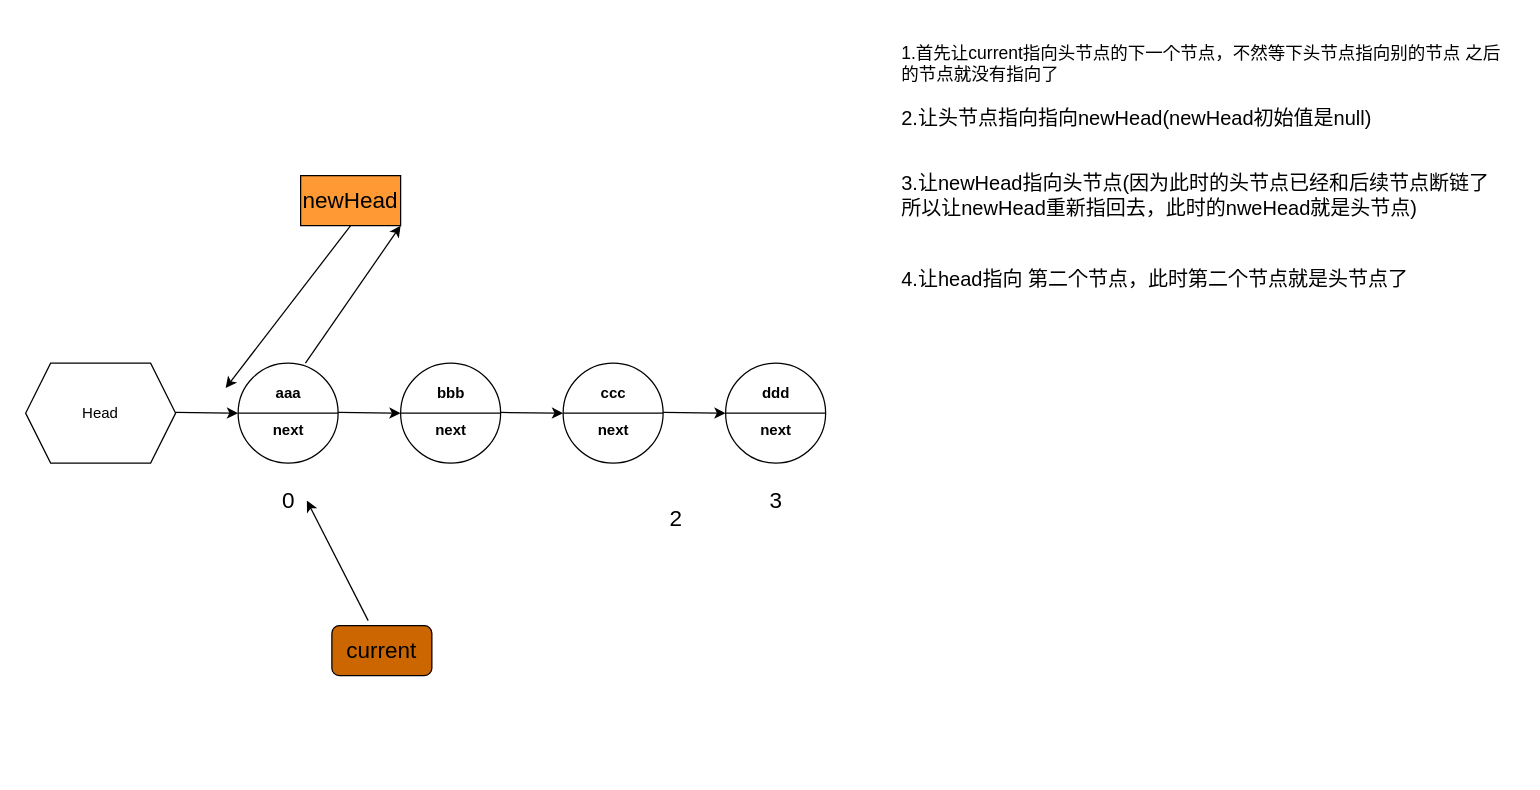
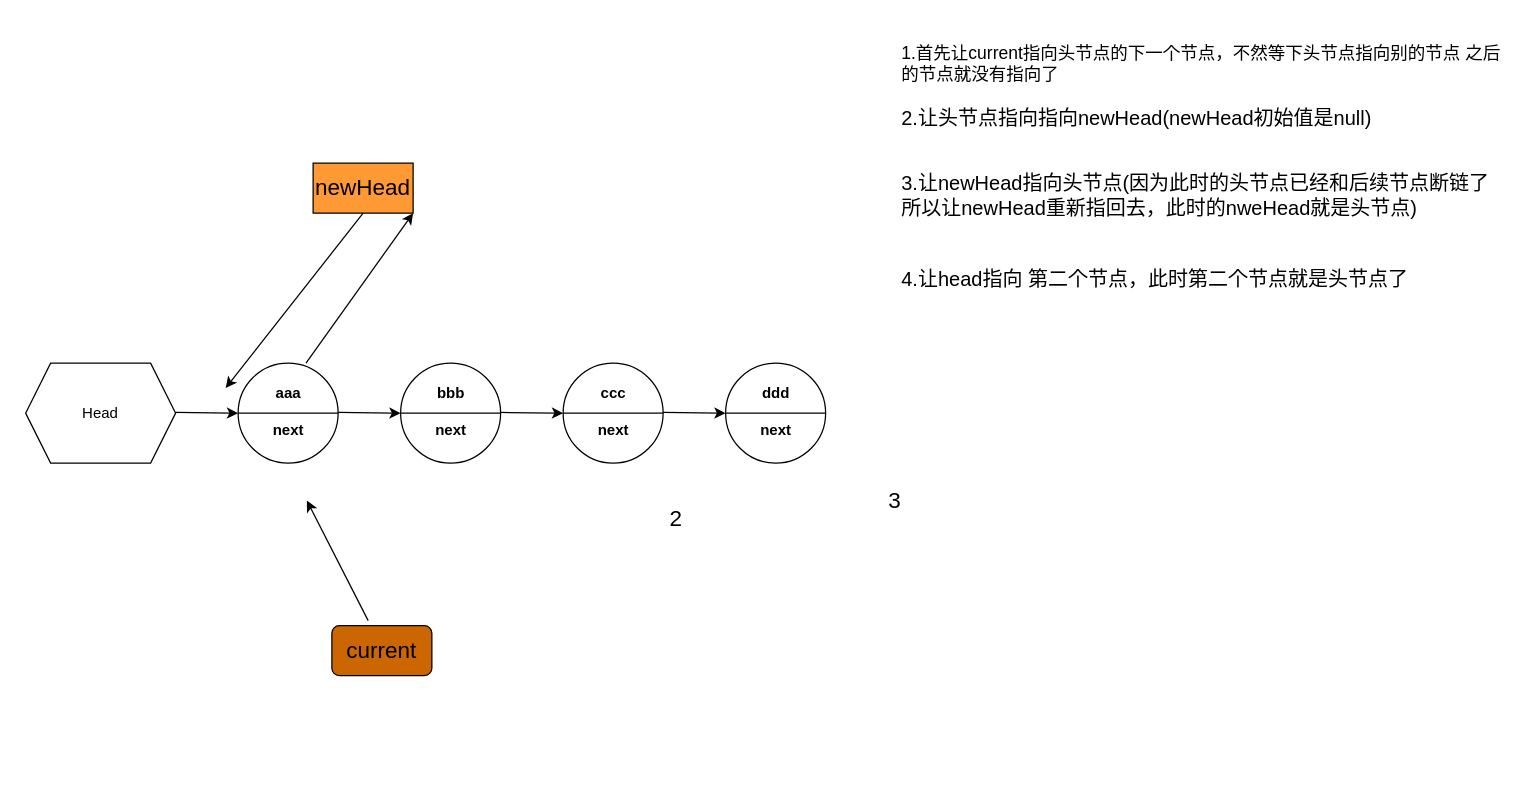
(351, 201) -> (363, 188)
(288, 501) -> none
(776, 501) -> (894, 501)
